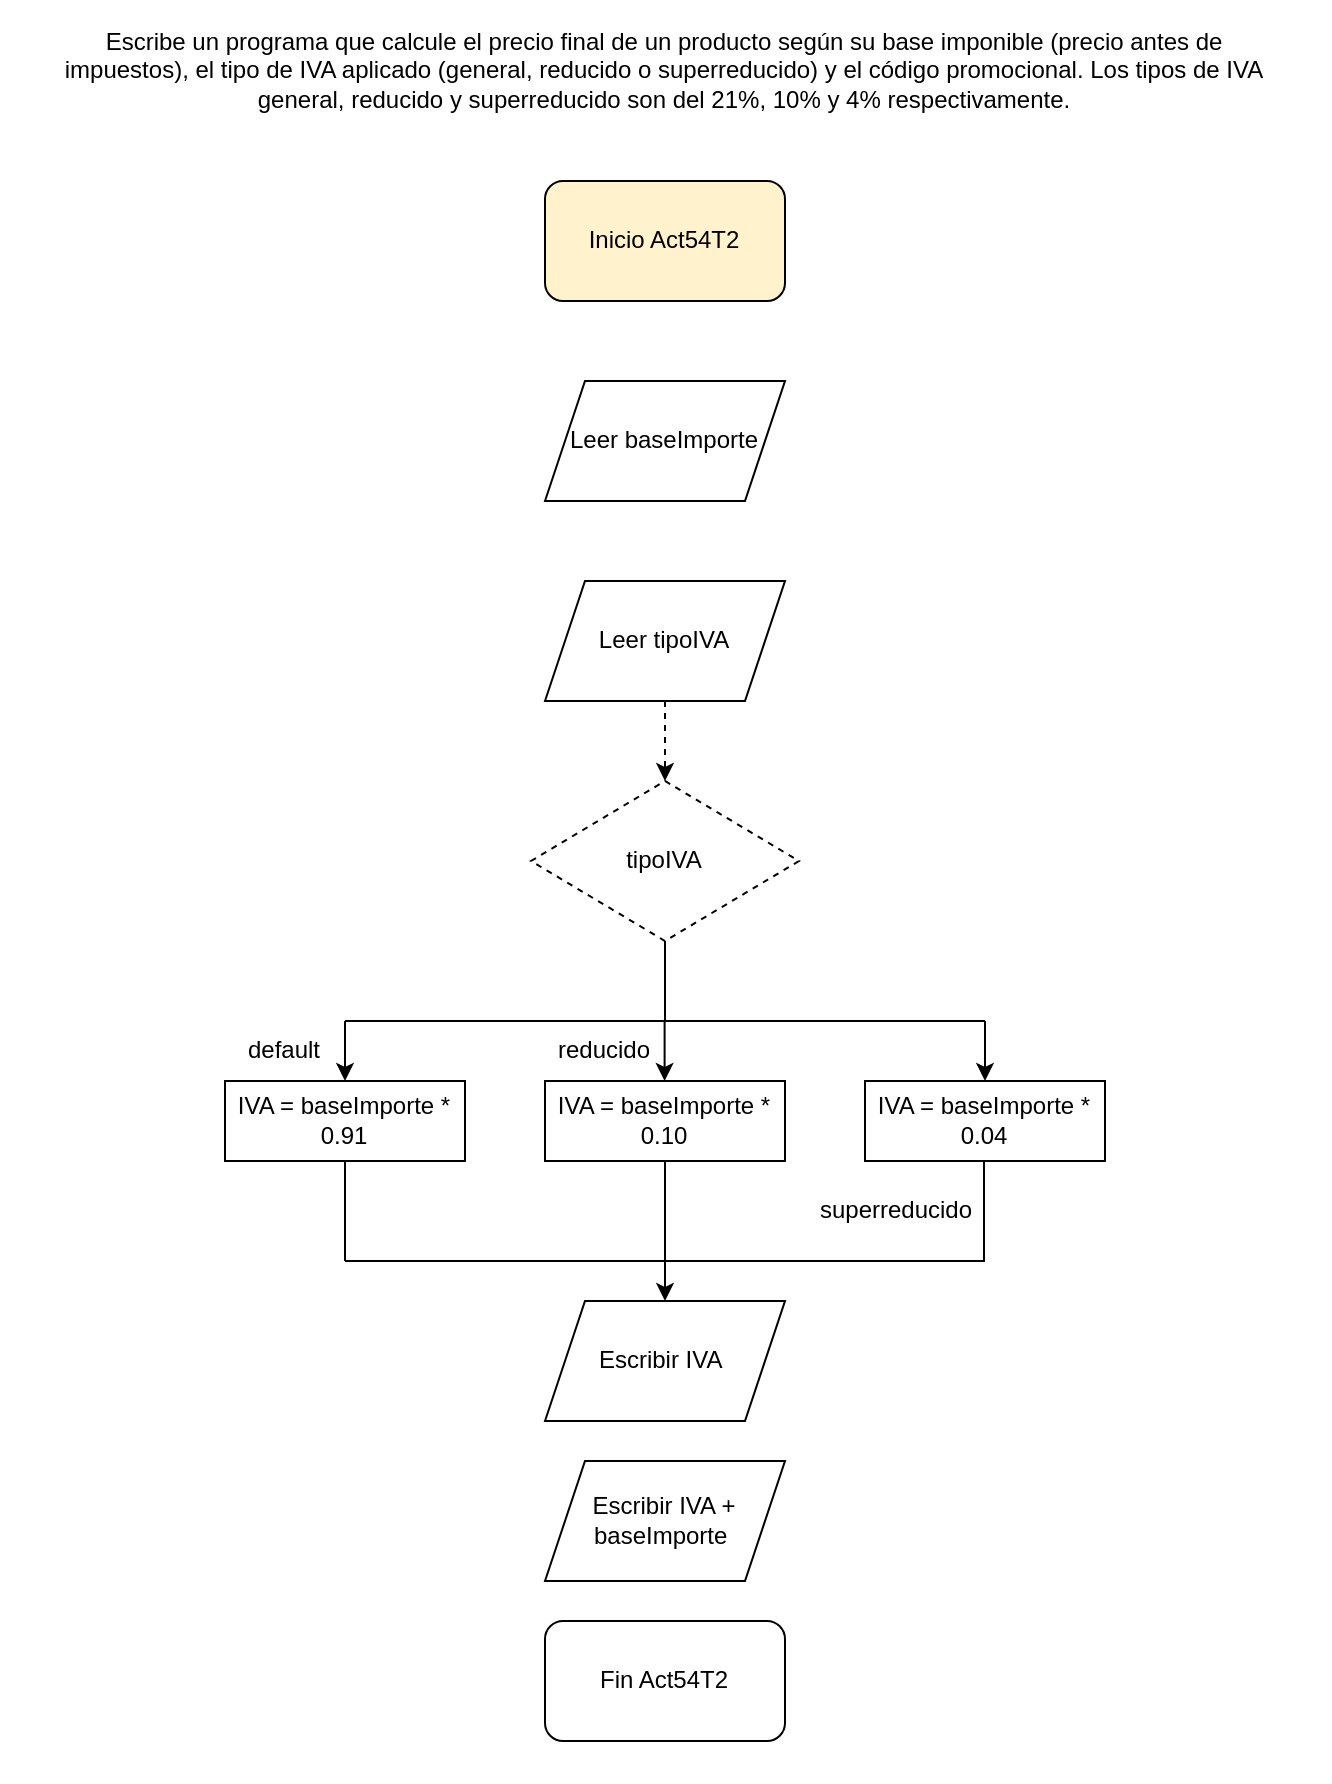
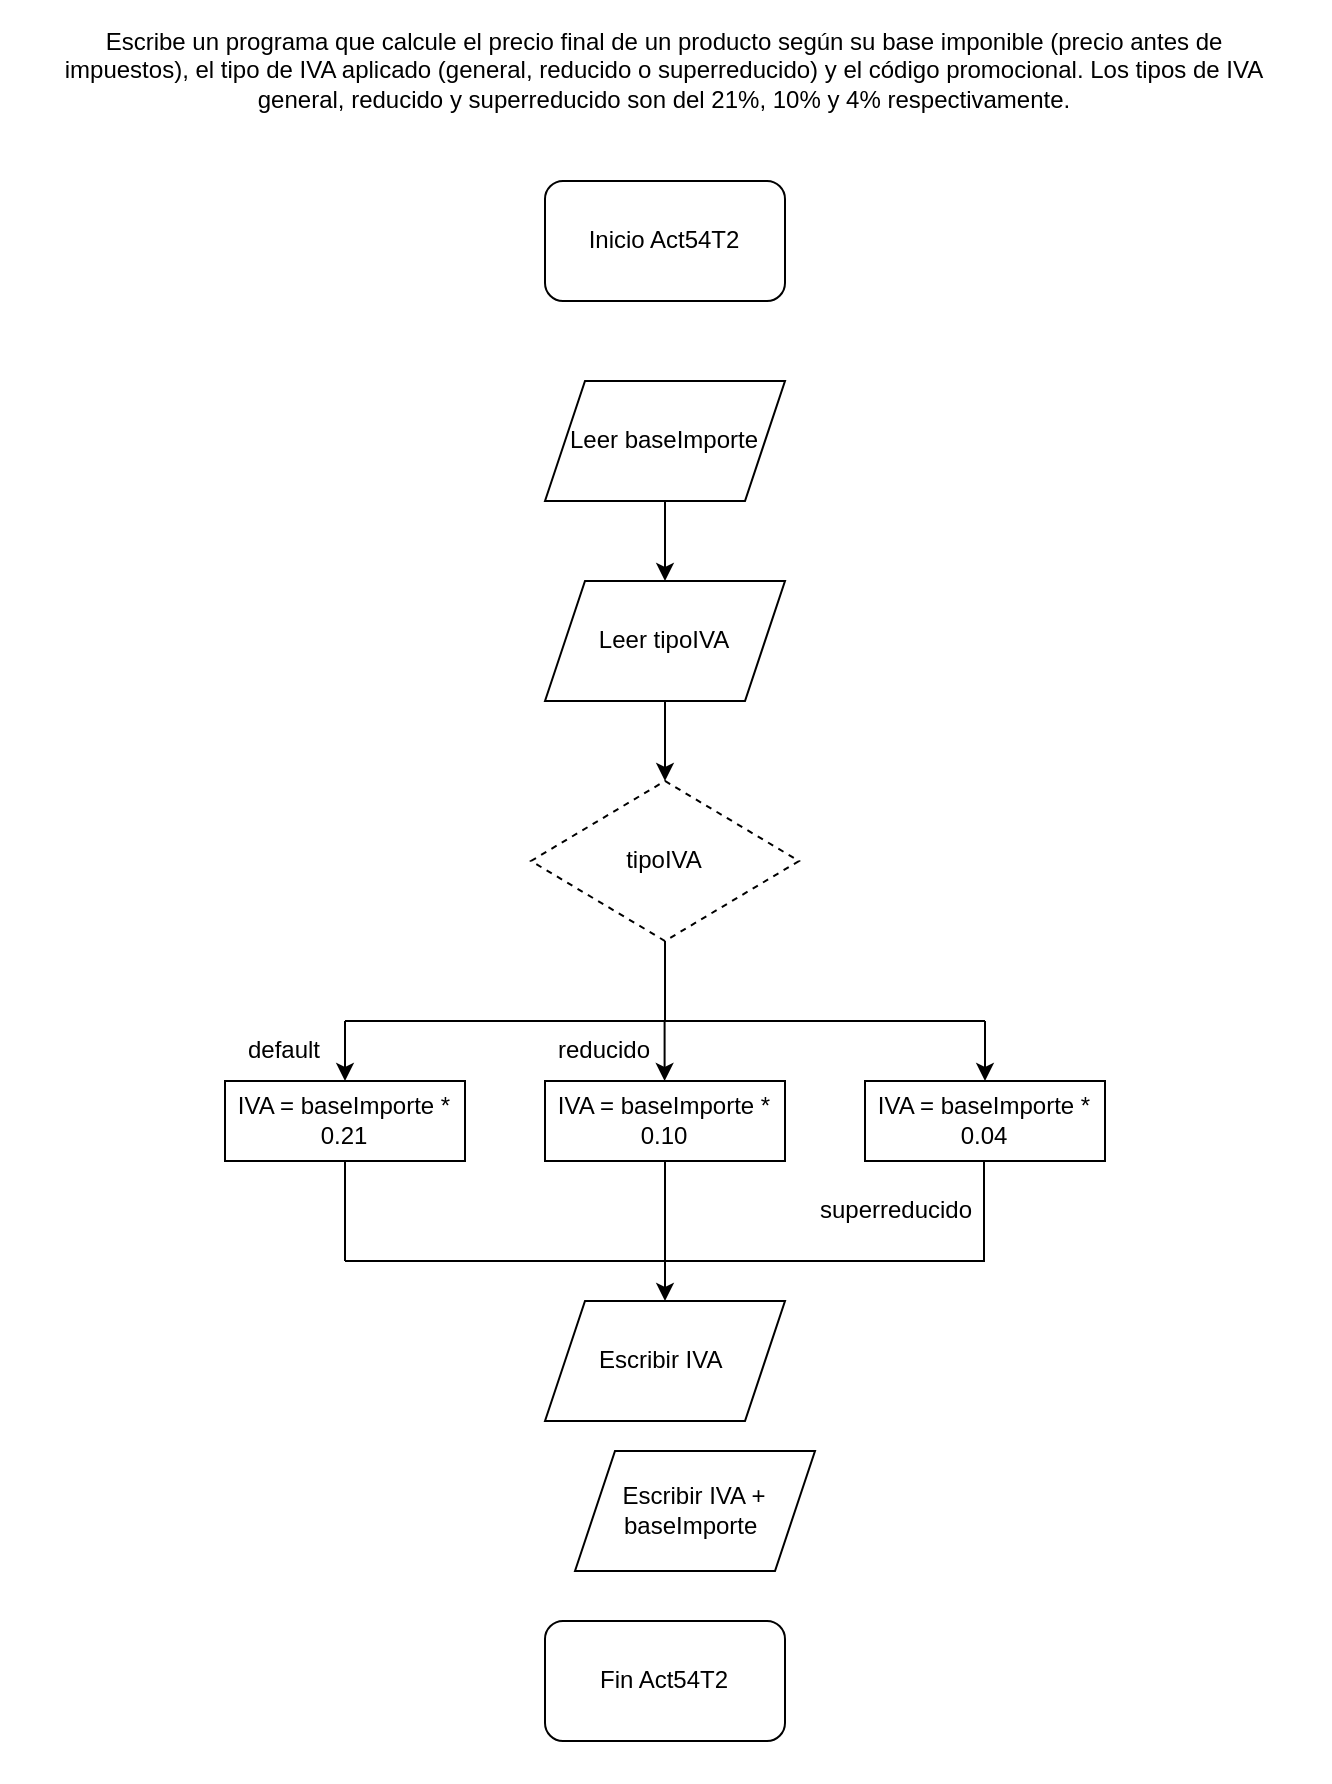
(665, 241) -> (665, 241)
none -> (665, 534)
(665, 733) -> (665, 733)
(345, 1121) -> (345, 1121)
(665, 1521) -> (695, 1511)
